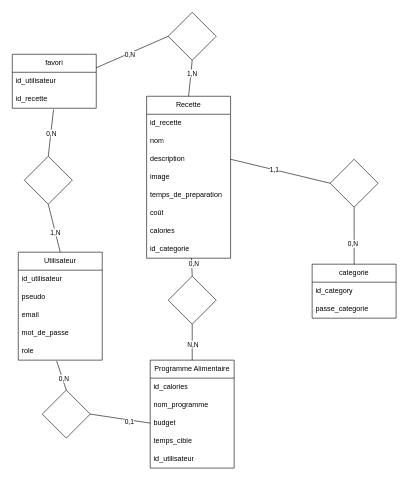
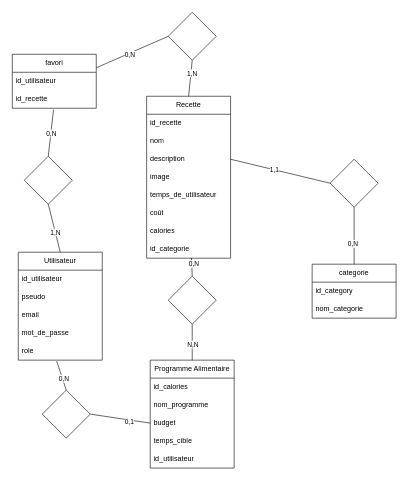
(189, 195) -> (188, 195)
(345, 309) -> (341, 309)
